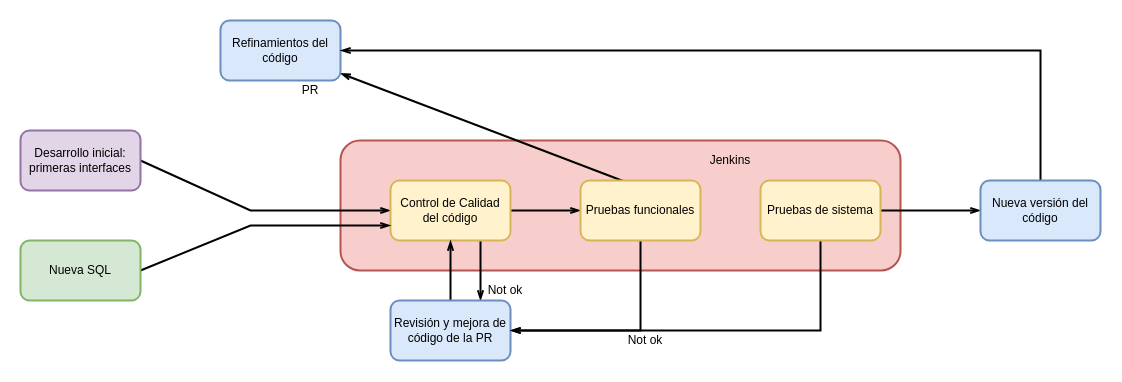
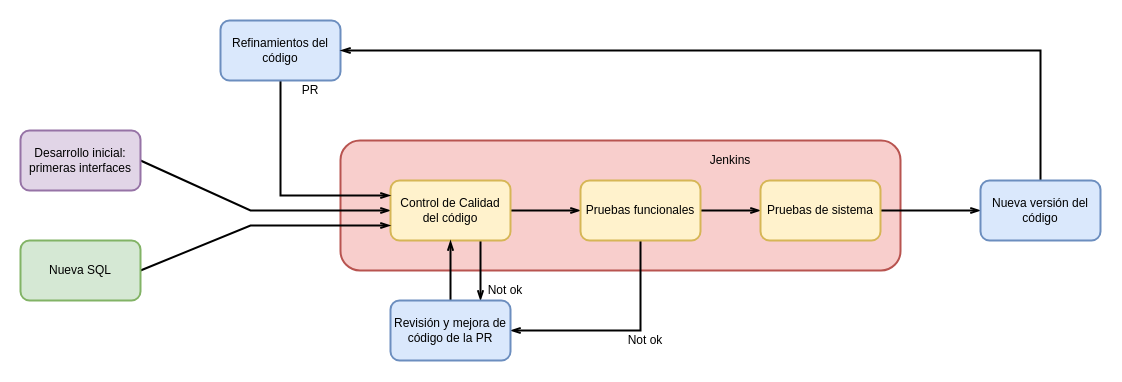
(482, 127) -> (728, 211)
none -> (281, 191)
(776, 331) -> none
